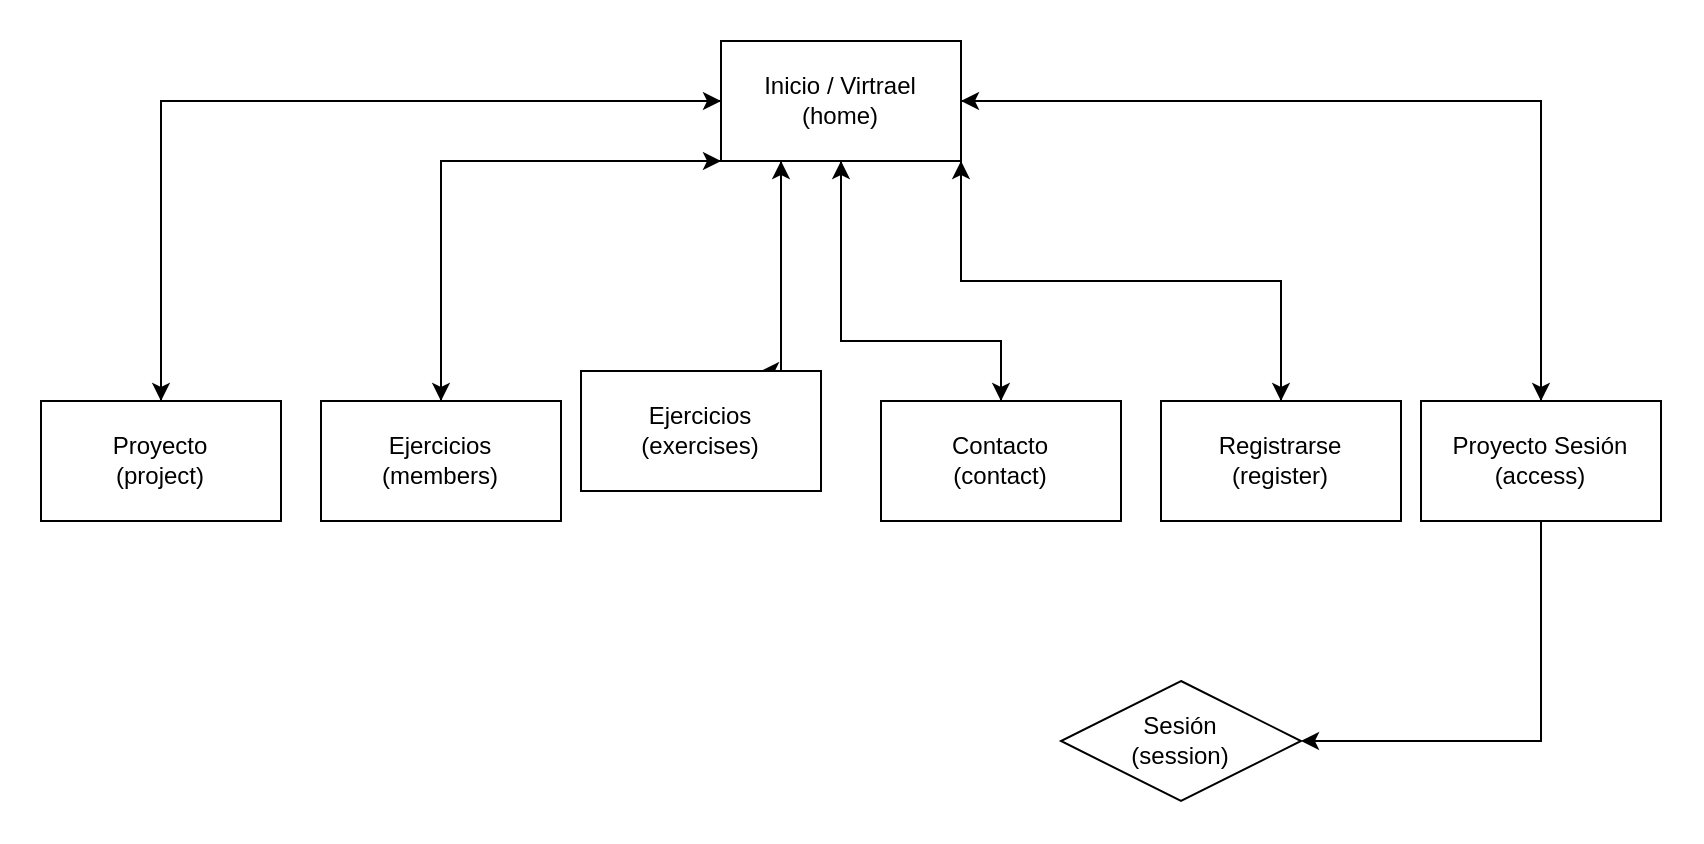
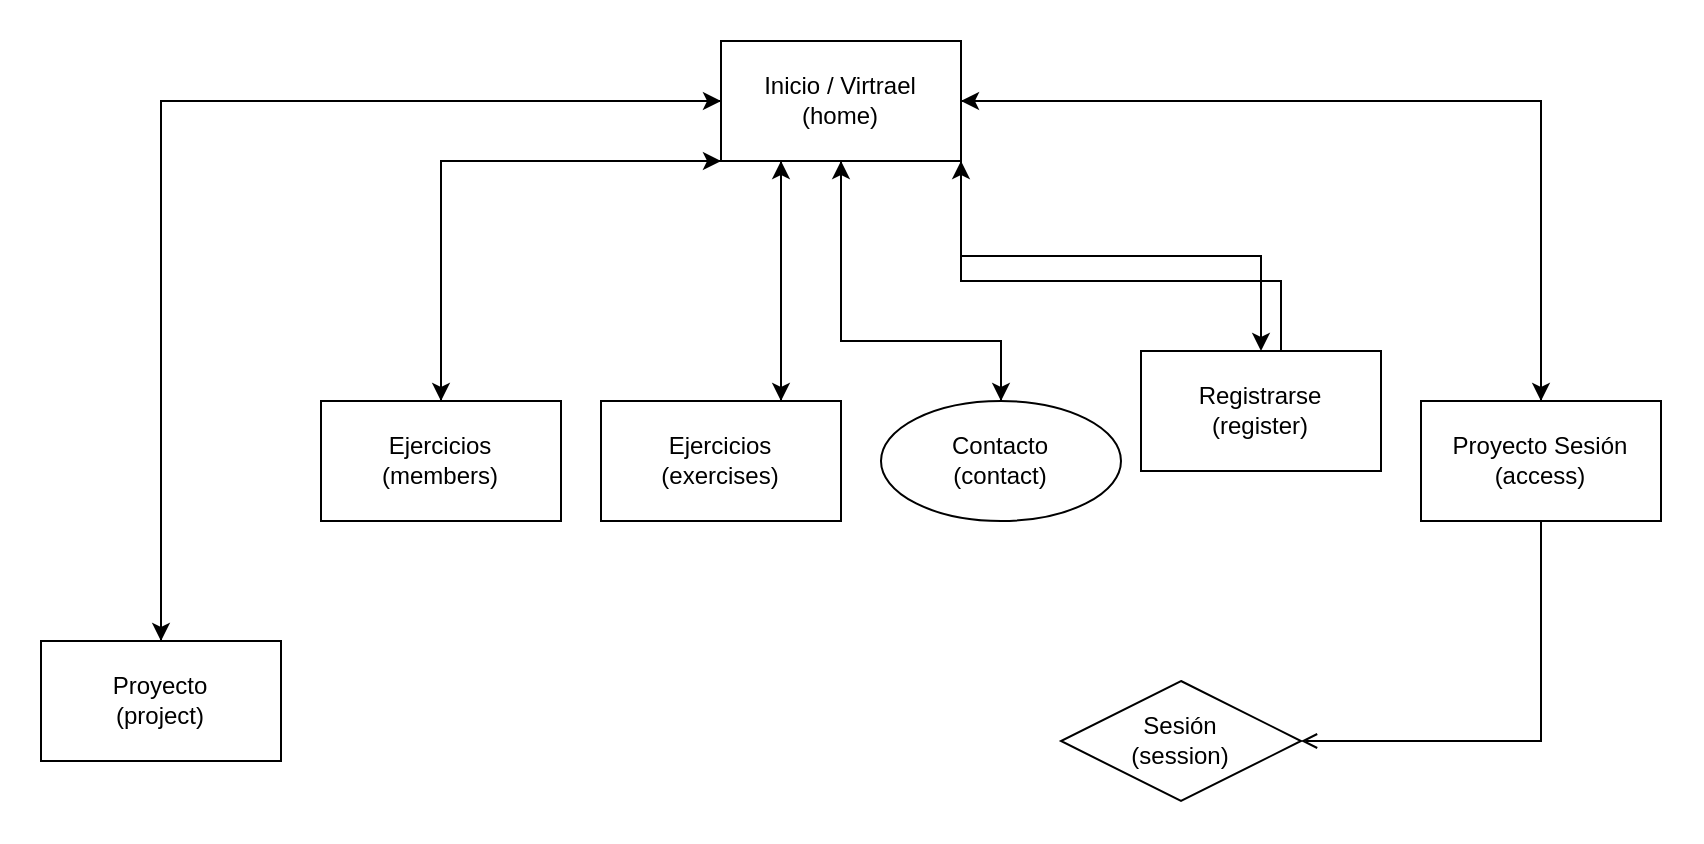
(701, 431) -> (721, 461)
(161, 461) -> (161, 701)
(1001, 461) -> (1001, 461)
(1281, 461) -> (1261, 411)
(1316, 741) -> (1312, 741)
